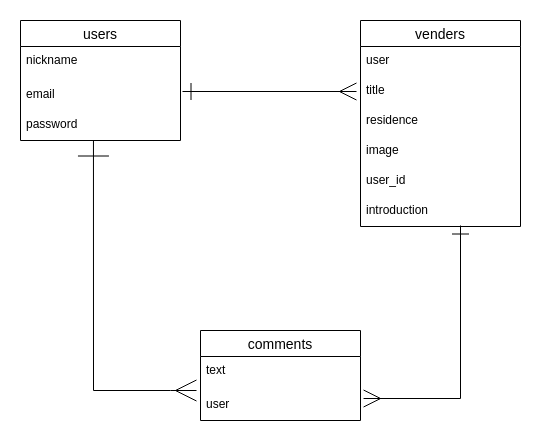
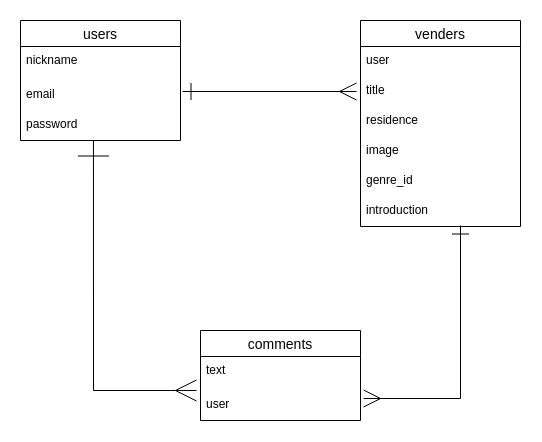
(388, 180) -> (391, 180)
